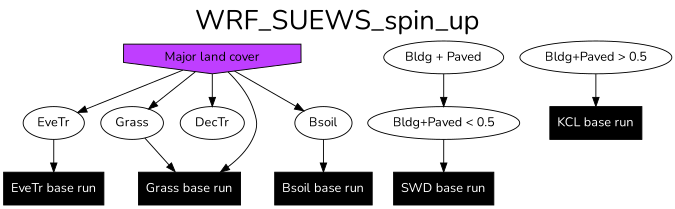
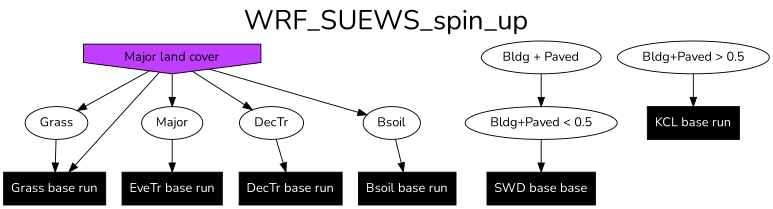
(54, 123) -> (172, 123)
none -> (291, 189)
(444, 189) -> (541, 189)
